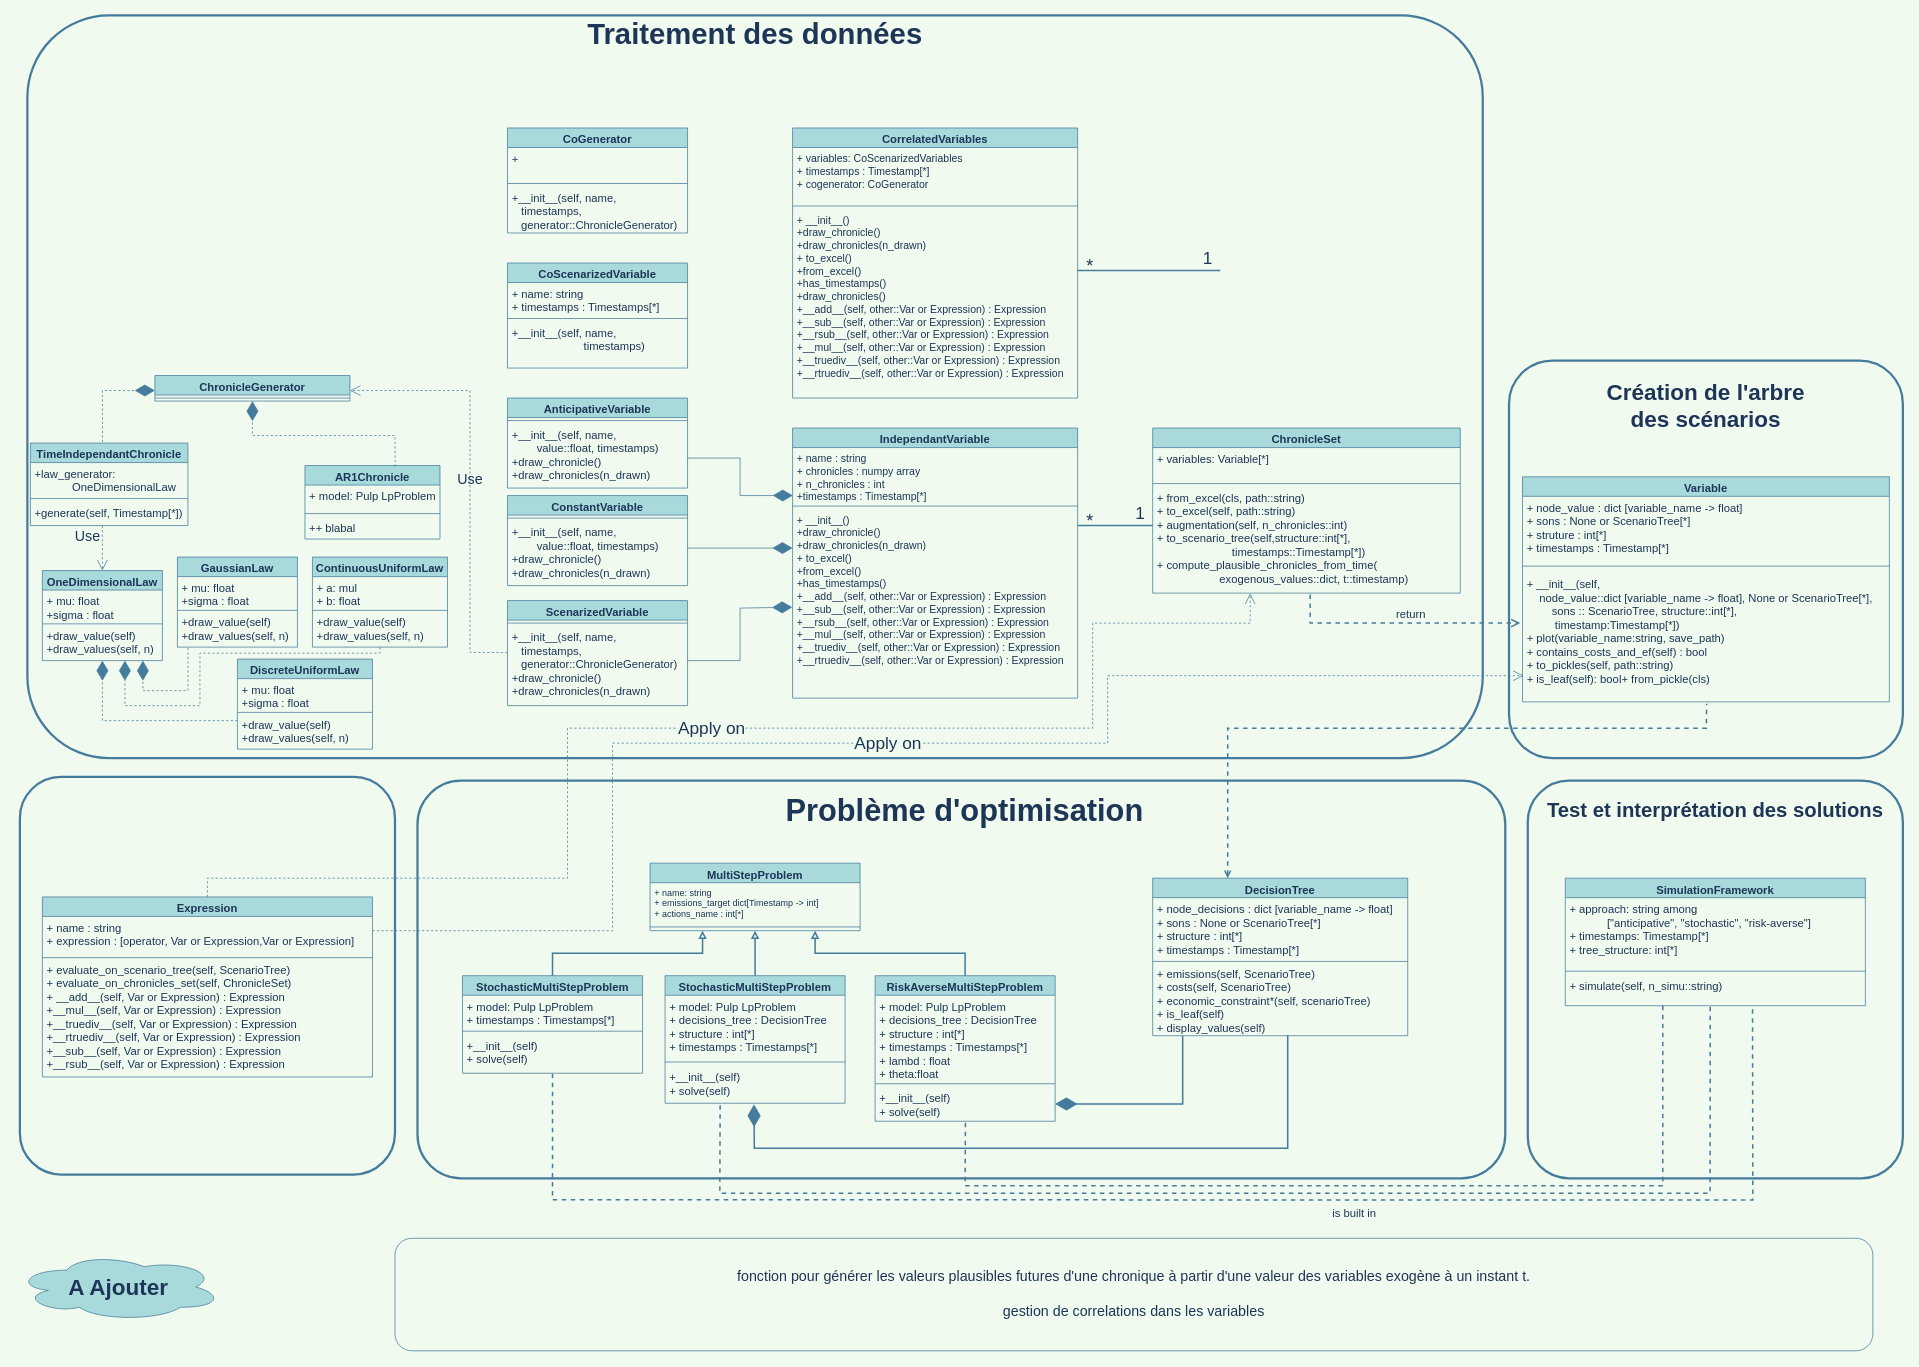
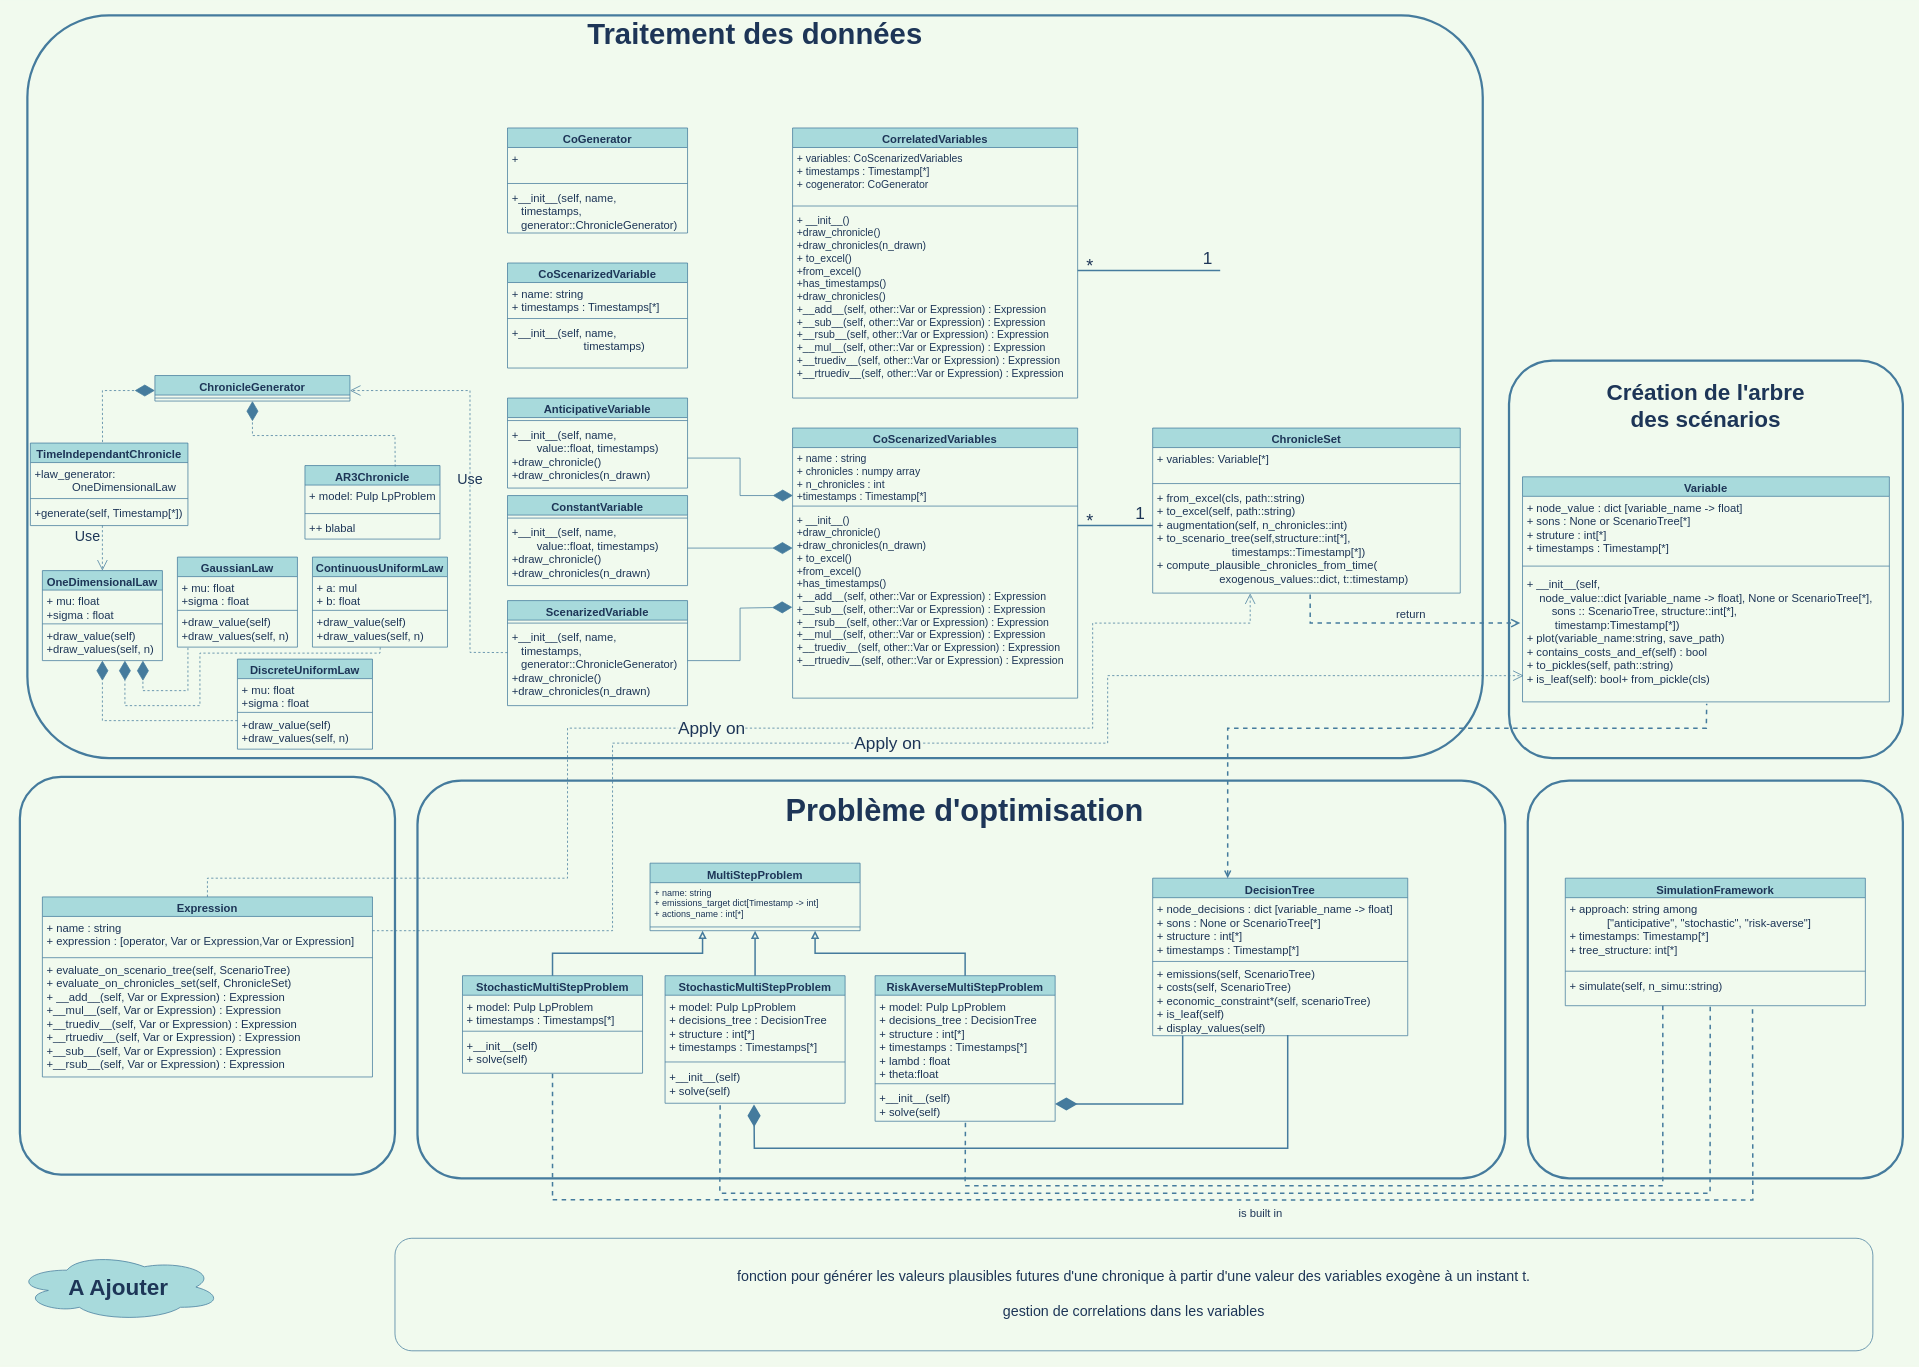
(935, 440) -> (935, 440)
(372, 477) -> (372, 477)
(1715, 810) -> none
(1358, 1212) -> (1264, 1212)
